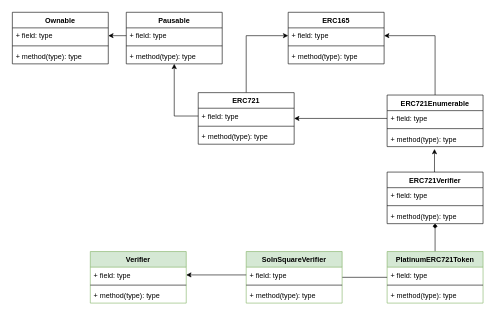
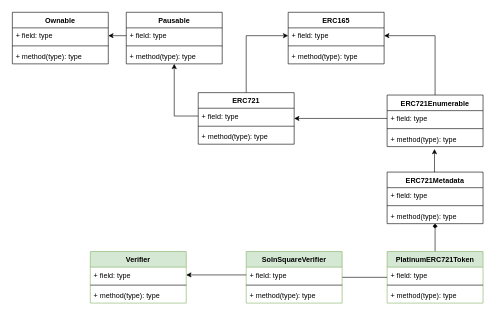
(435, 180) -> (435, 180)
